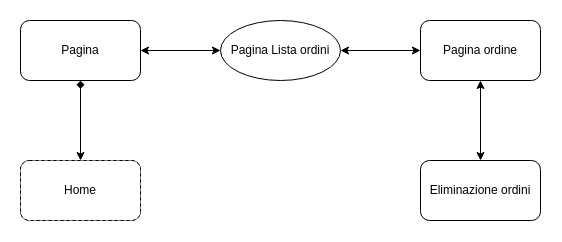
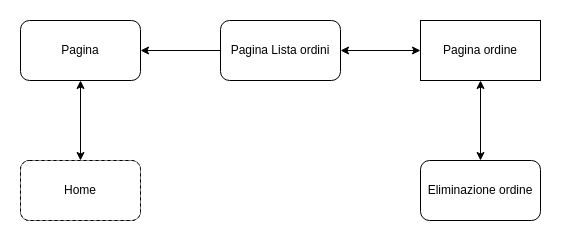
(212, 51) -> (215, 51)
(281, 51) -> (281, 51)
(481, 51) -> (481, 51)
(81, 89) -> (81, 88)
(481, 191) -> (481, 191)
